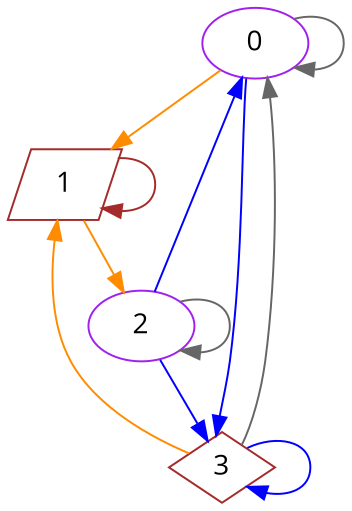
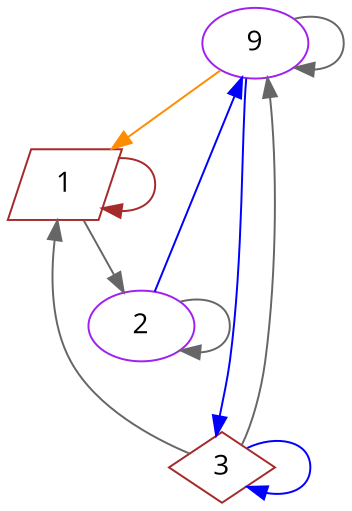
(255, 43) -> (255, 43)
(99, 248) -> (99, 248)
(79, 373) -> (79, 373)
(179, 392) -> none
